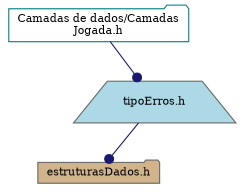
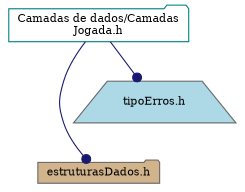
(125, 139) -> (60, 99)
